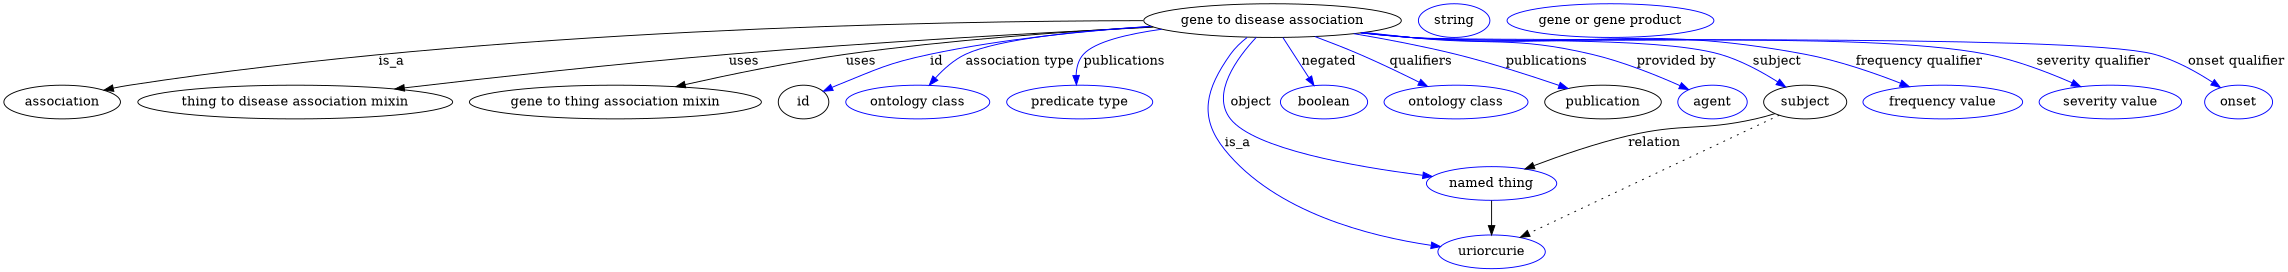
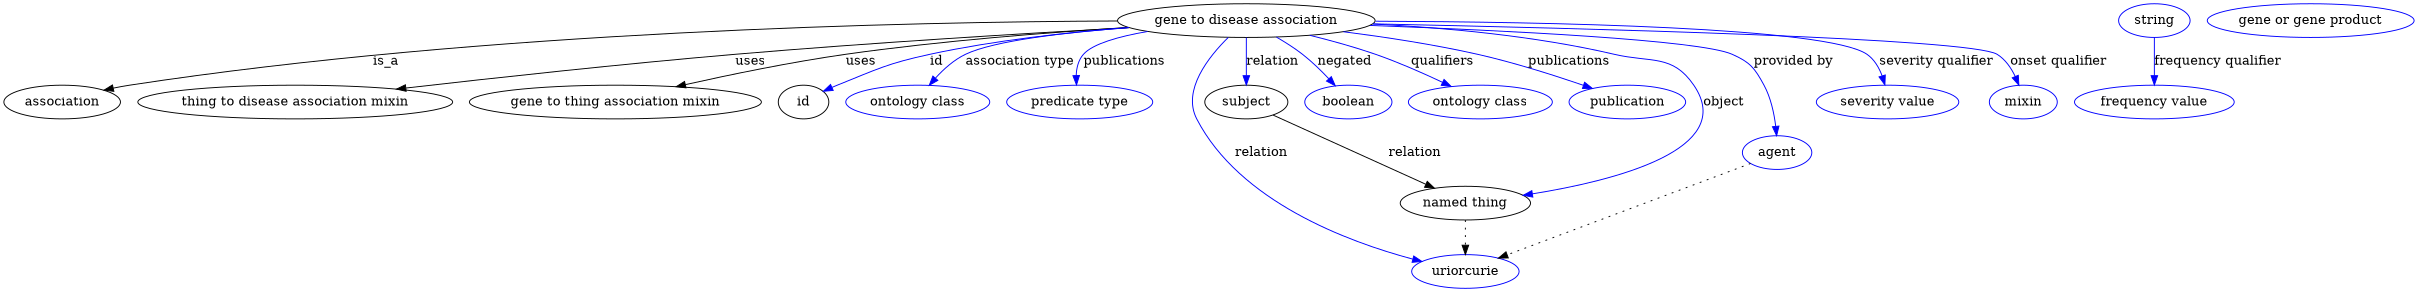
(1756, 46) -> (2154, 57)
(1777, 61) -> (1273, 61)
(1603, 102) -> (1627, 102)
(2239, 102) -> (2023, 102)
(1238, 143) -> (1261, 153)
(1654, 174) -> (1629, 209)
(1492, 183) -> (1465, 203)
(1492, 213) -> (1465, 233)
